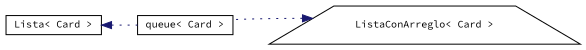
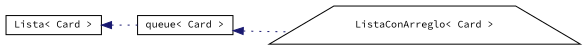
(268, 19) -> (266, 32)
